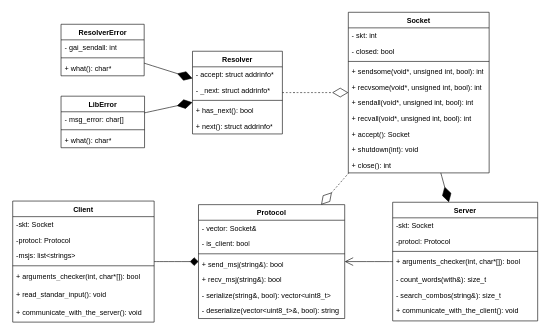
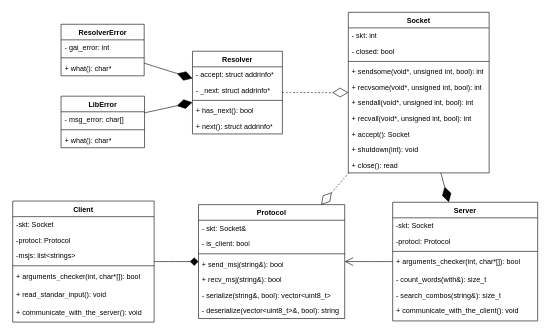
(94, 48) -> (92, 48)
(375, 166) -> (378, 166)
(233, 229) -> (227, 229)
